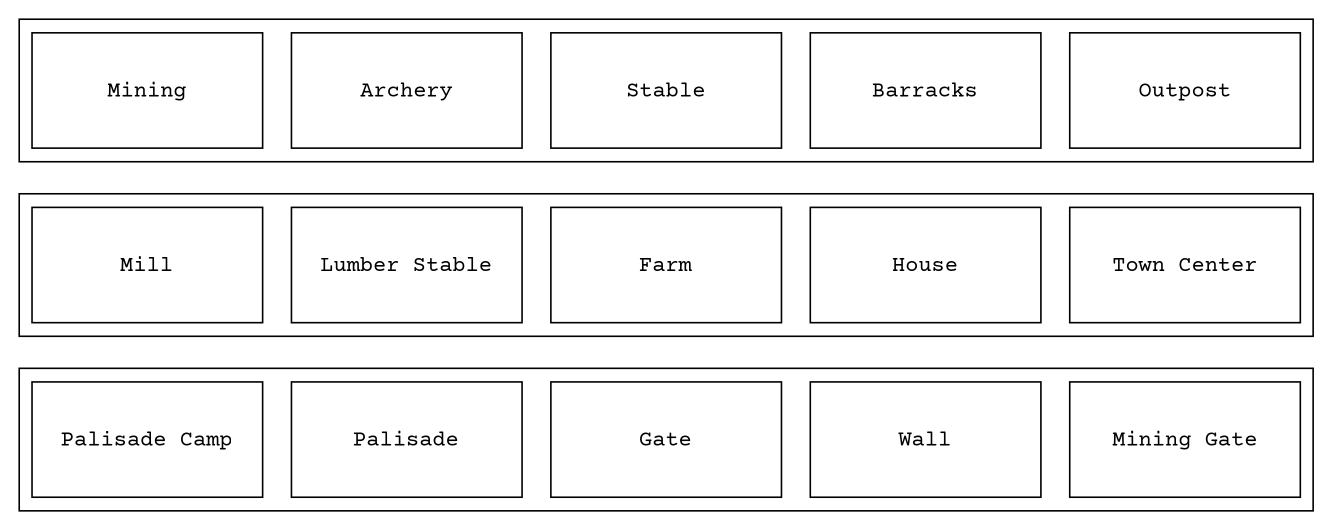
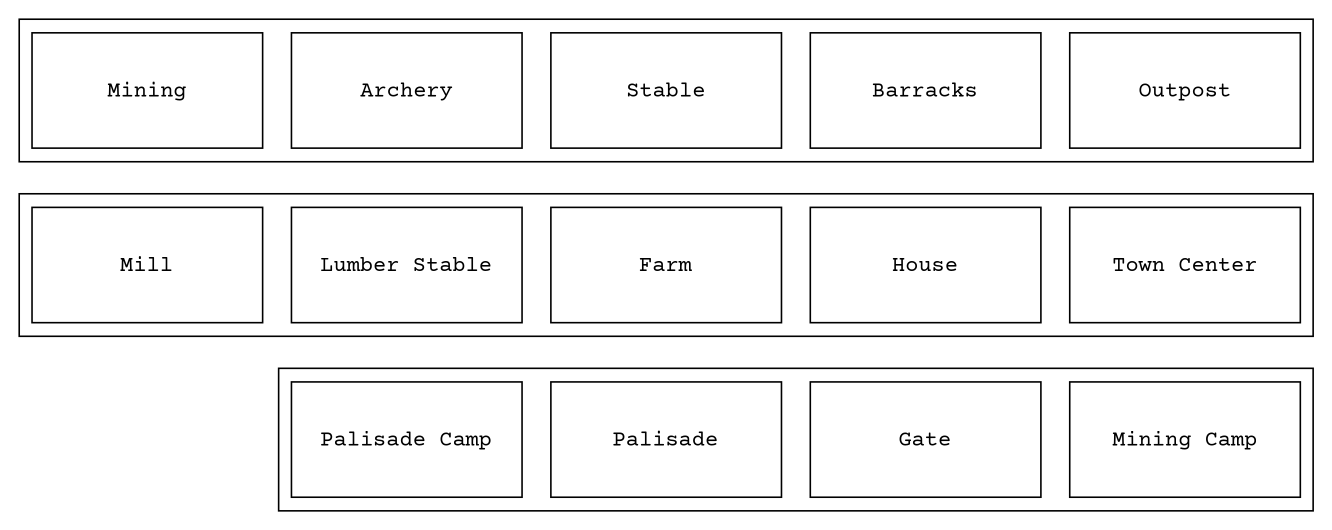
(926, 440) -> none
(1185, 440) -> (1185, 440)
